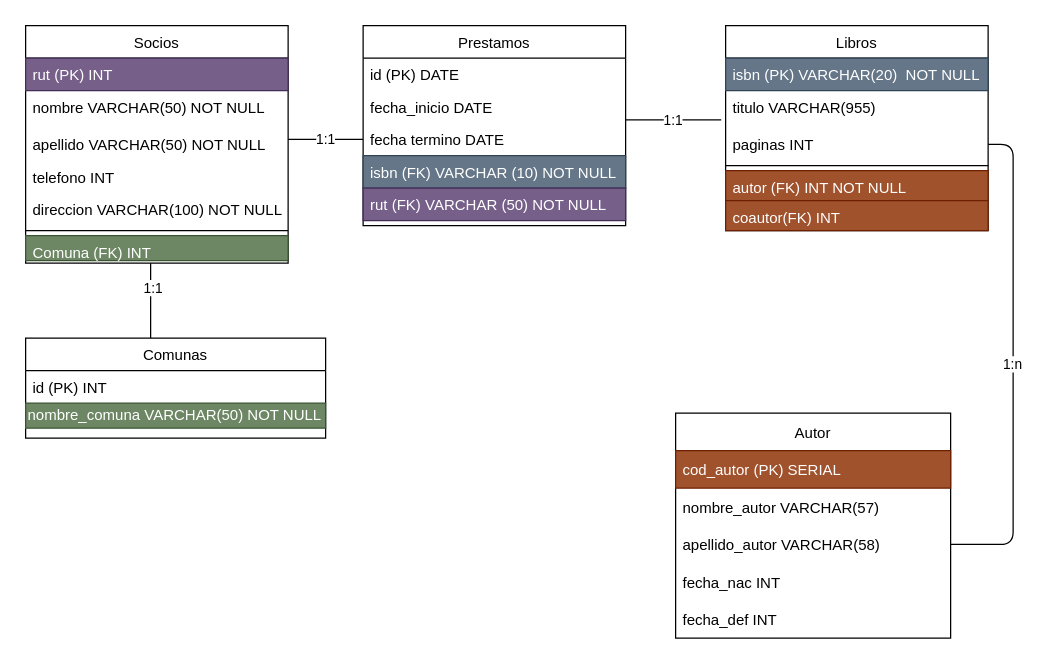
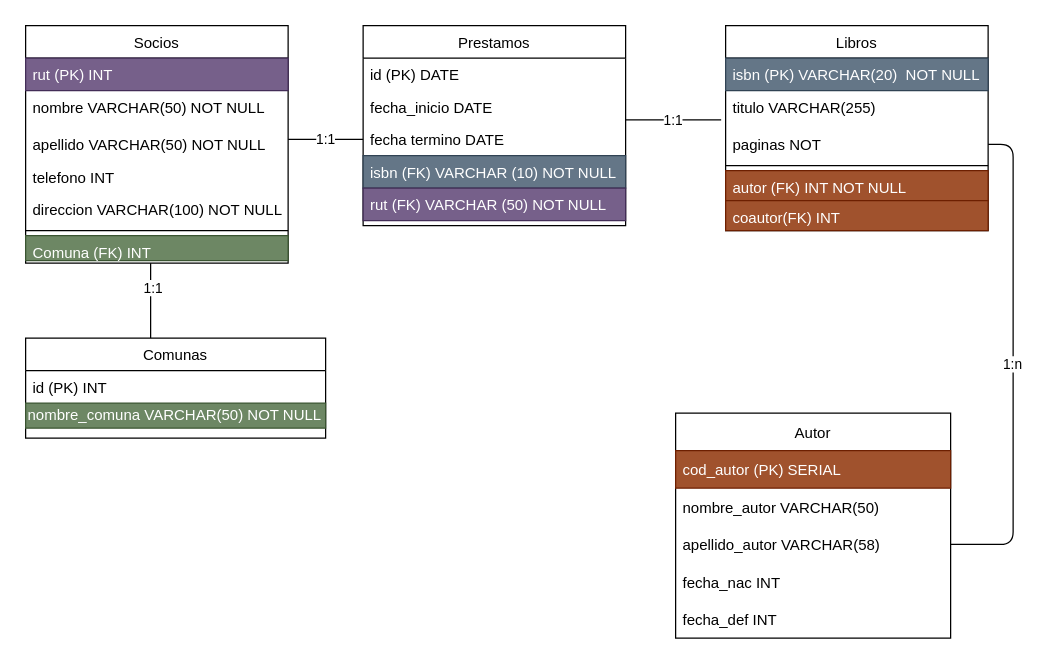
(806, 108) -> (806, 108)
(775, 145) -> (775, 145)
(781, 508) -> (781, 508)
